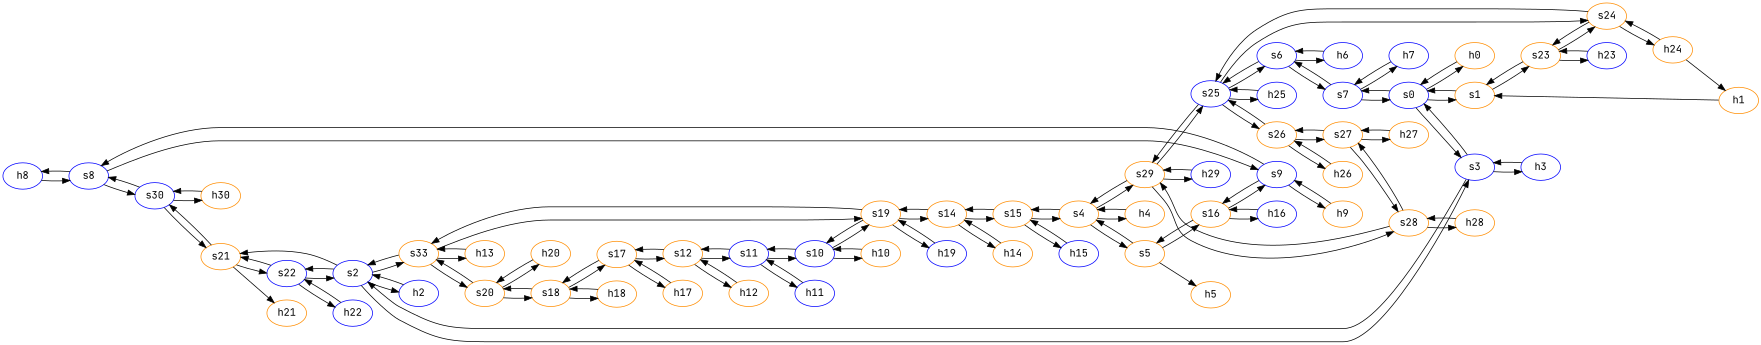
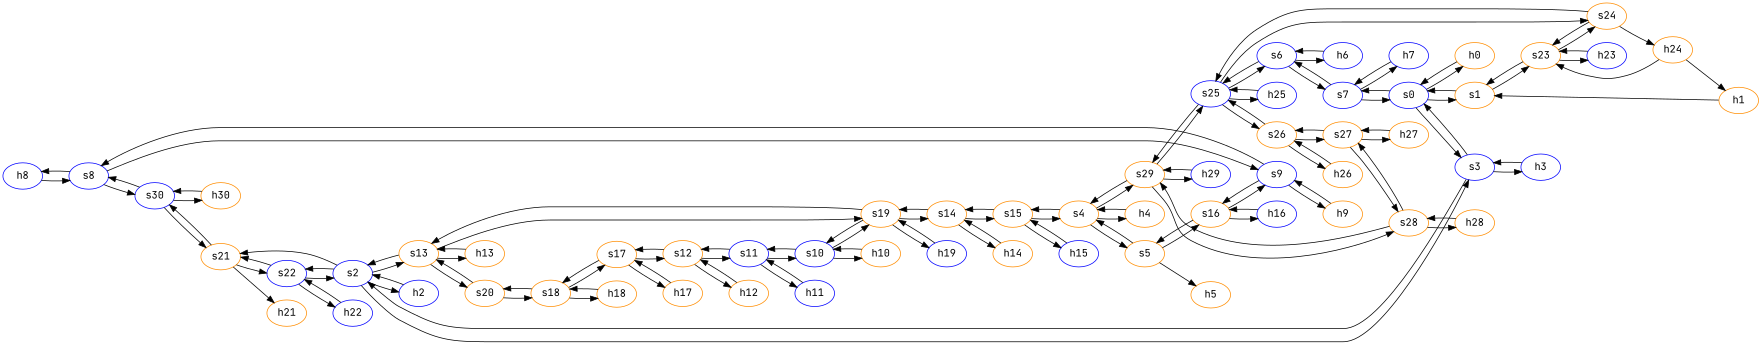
(1646, 32) -> (1612, 78)
(419, 254) -> (419, 254)
(551, 254) -> none
